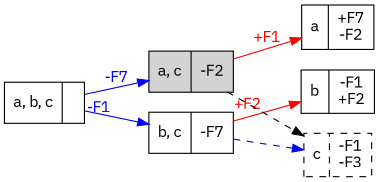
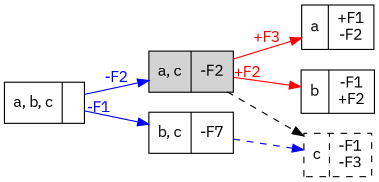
(351, 18) -> (351, 18)
(267, 38) -> (267, 38)
(117, 78) -> (117, 78)
(253, 115) -> (261, 81)
